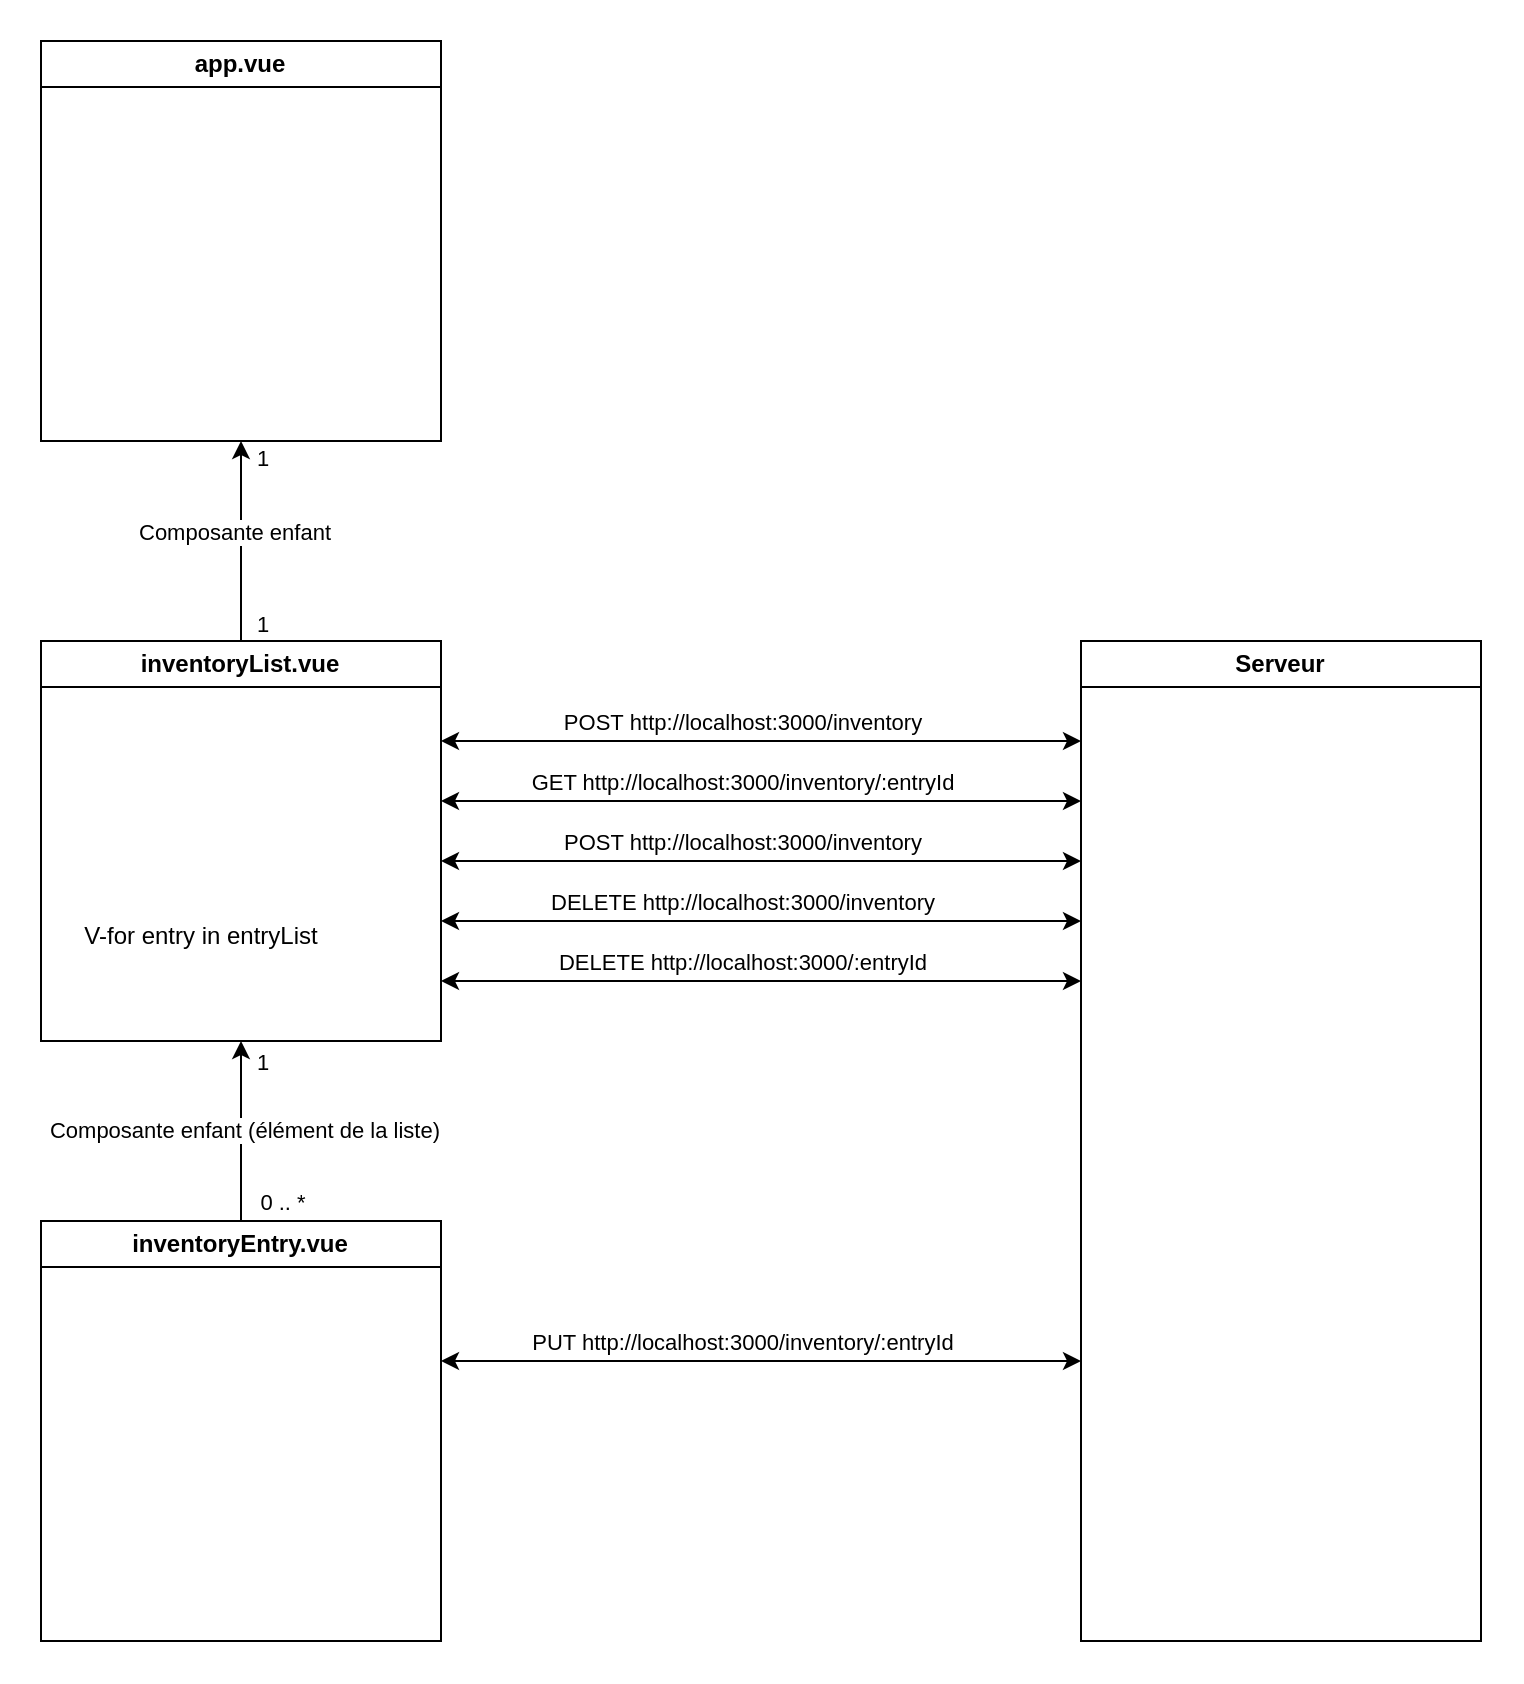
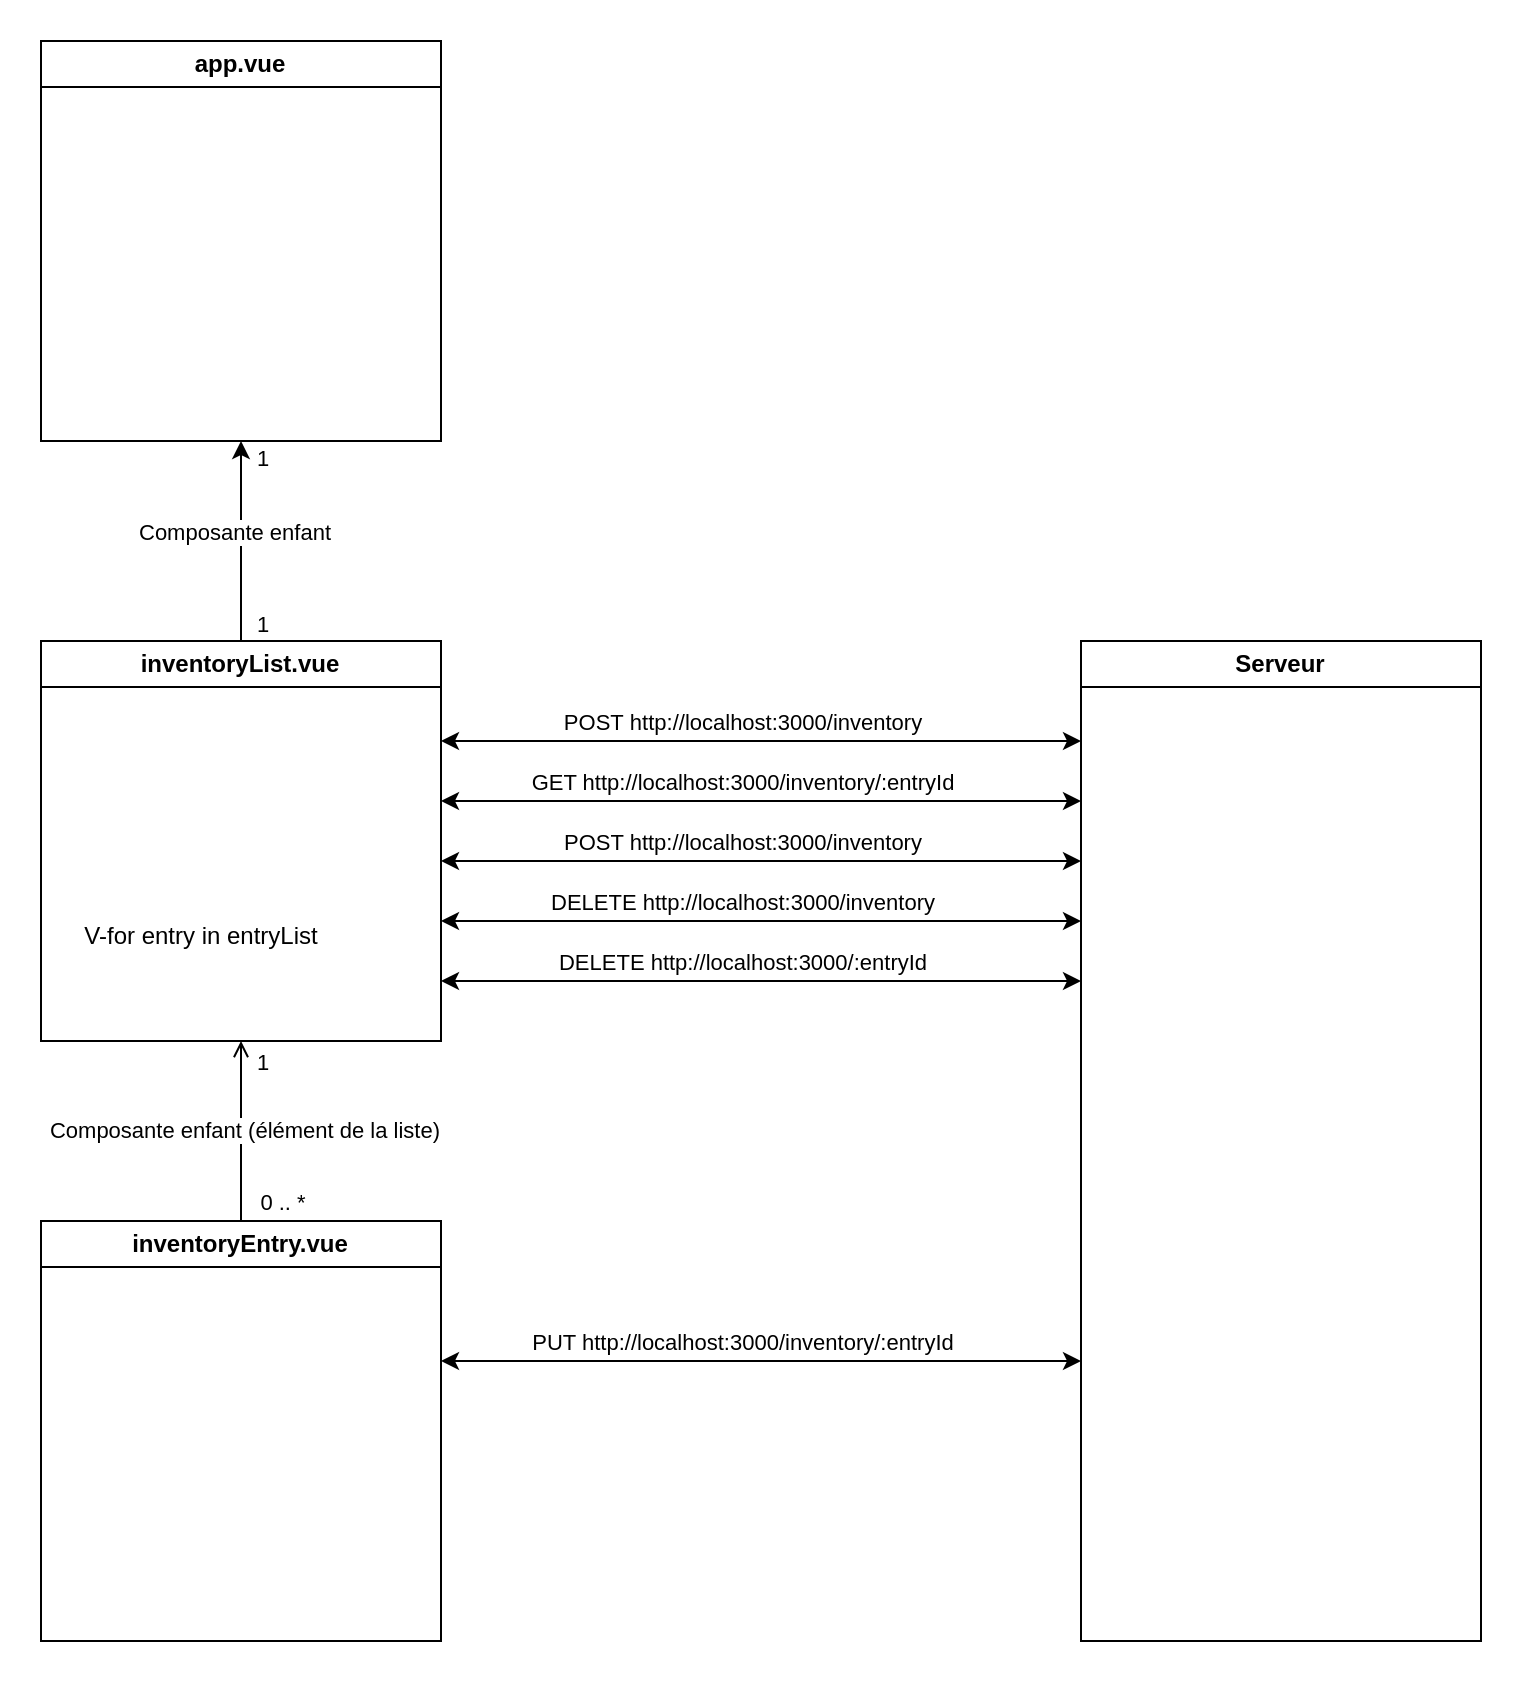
(241, 1056) -> (241, 1053)
